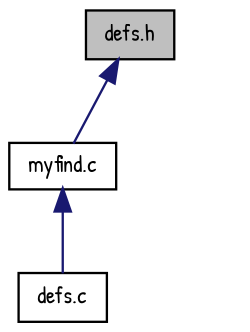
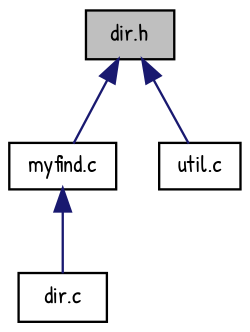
(130, 35) -> (130, 35)
none -> (200, 166)
(63, 297) -> (63, 297)
